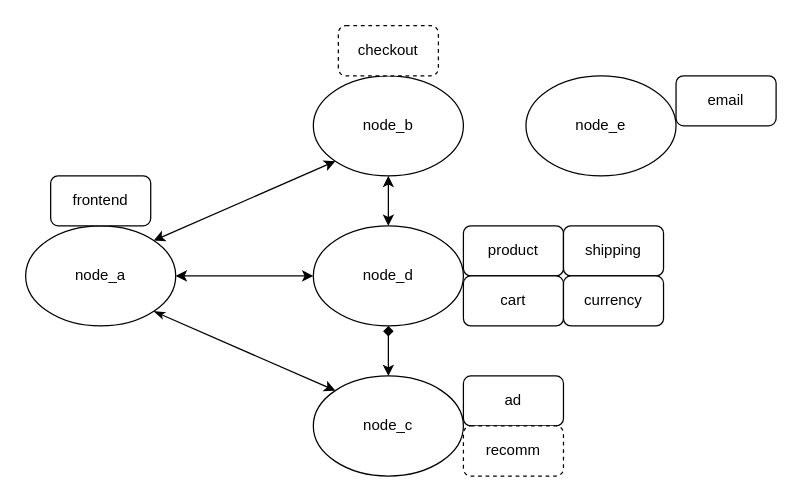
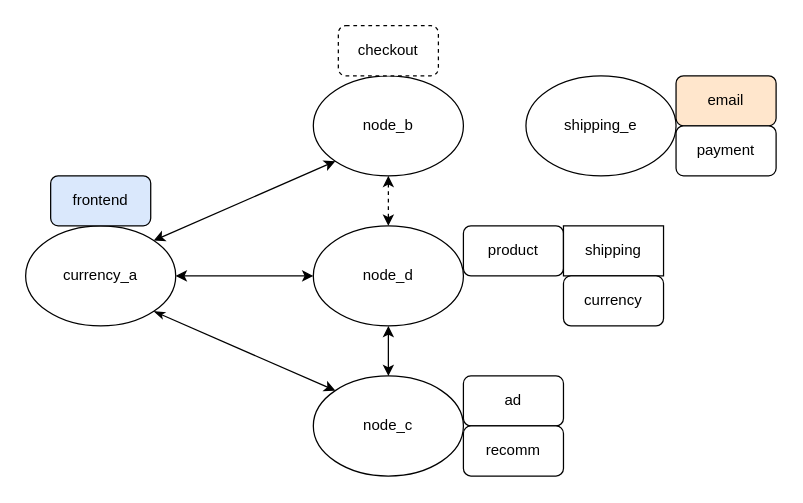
(726, 101) -> (726, 101)
(601, 126) -> (601, 126)
none -> (726, 151)
(388, 200) -> (388, 200)
(101, 201) -> (101, 201)
(613, 251) -> (613, 251)
(101, 276) -> (101, 276)
(513, 301) -> none
(388, 336) -> (388, 336)
(513, 451) -> (513, 451)
